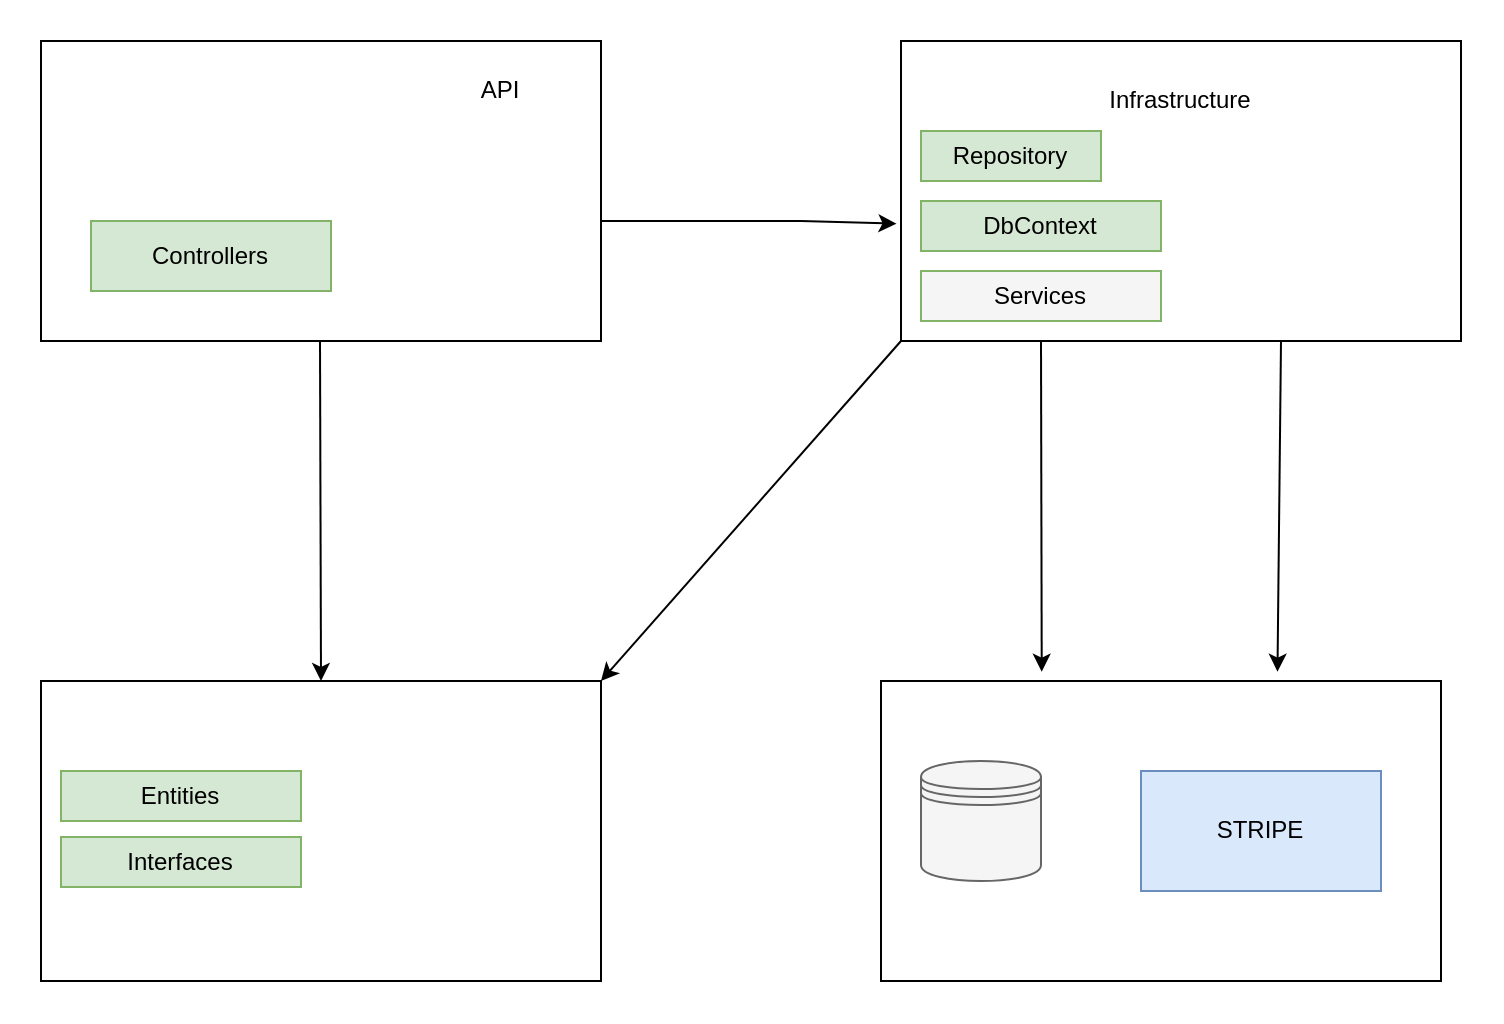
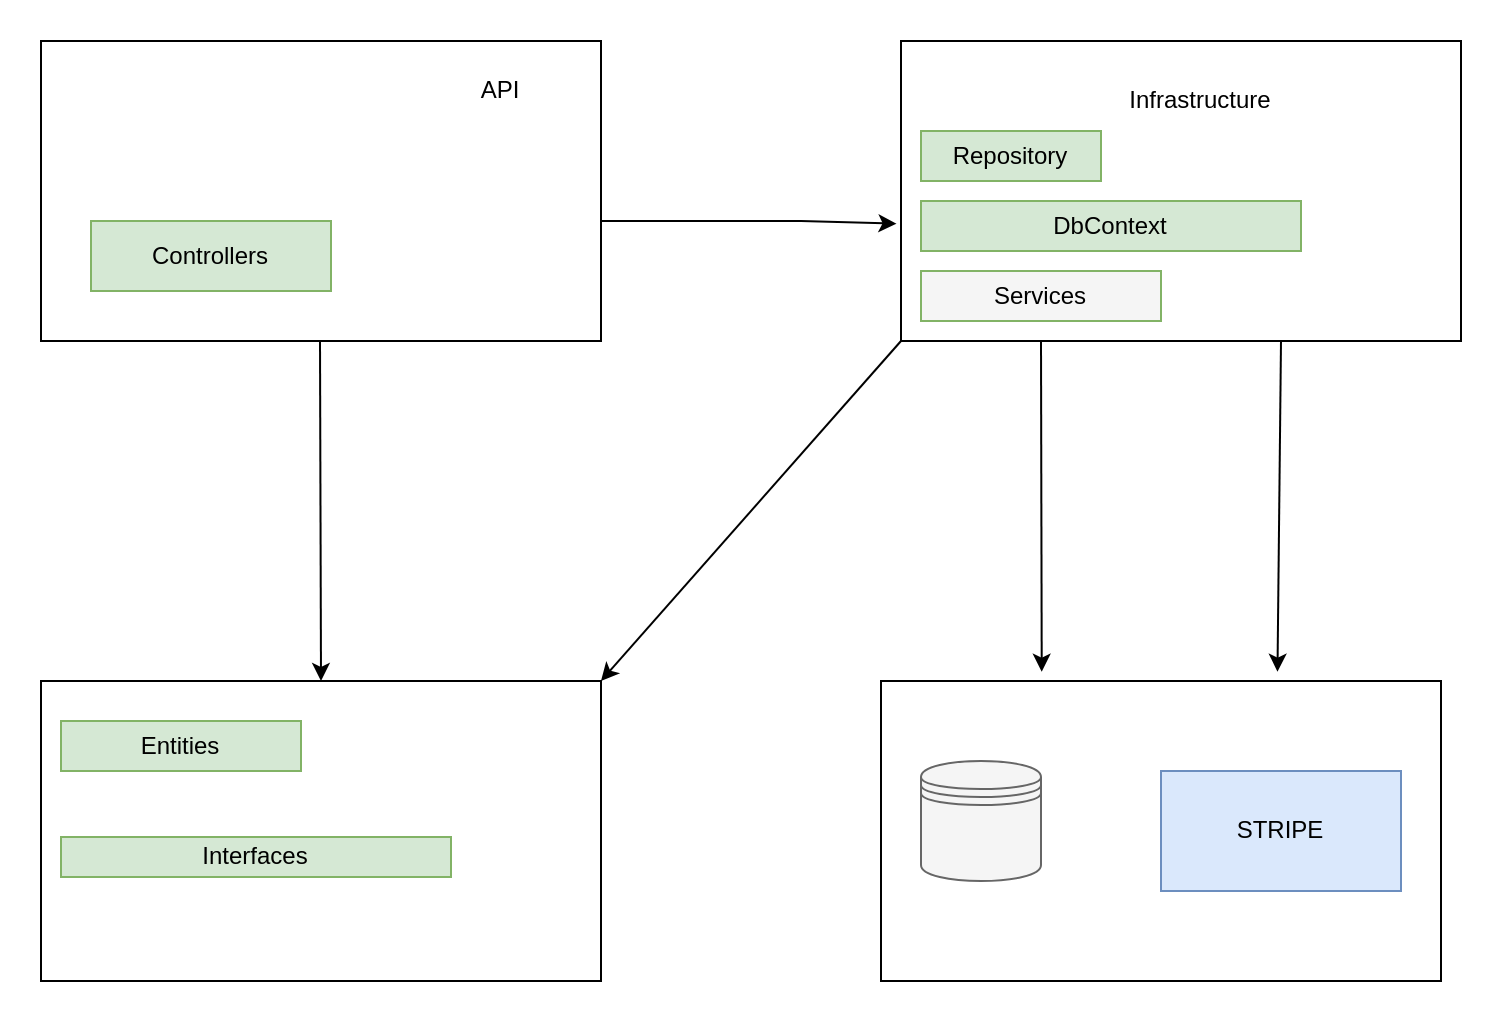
(1181, 101) -> (1201, 101)
(1041, 226) -> (1111, 226)
(181, 796) -> (181, 746)
(1261, 831) -> (1281, 831)
(181, 862) -> (256, 857)
